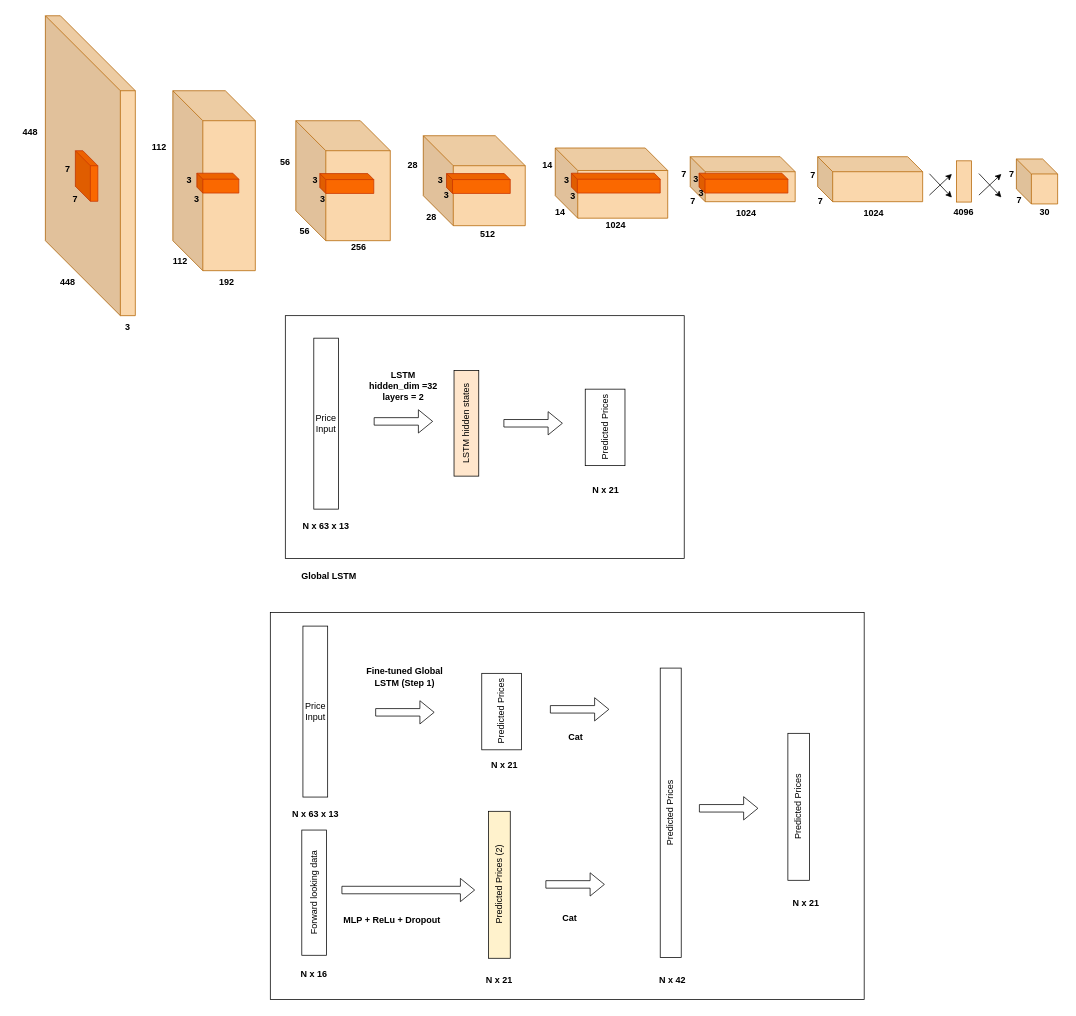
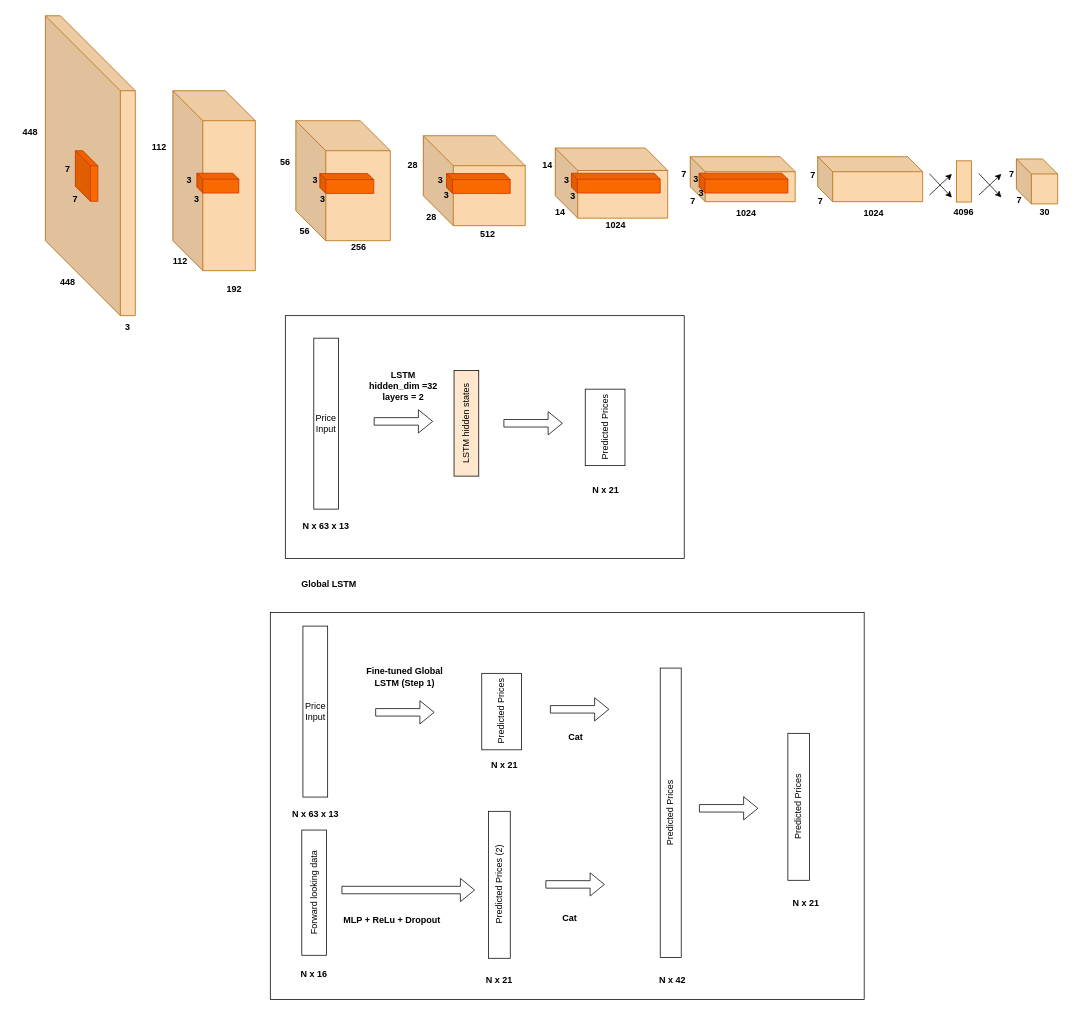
(227, 282) -> (234, 289)
(329, 576) -> (329, 584)
(500, 885) -> (500, 885)
